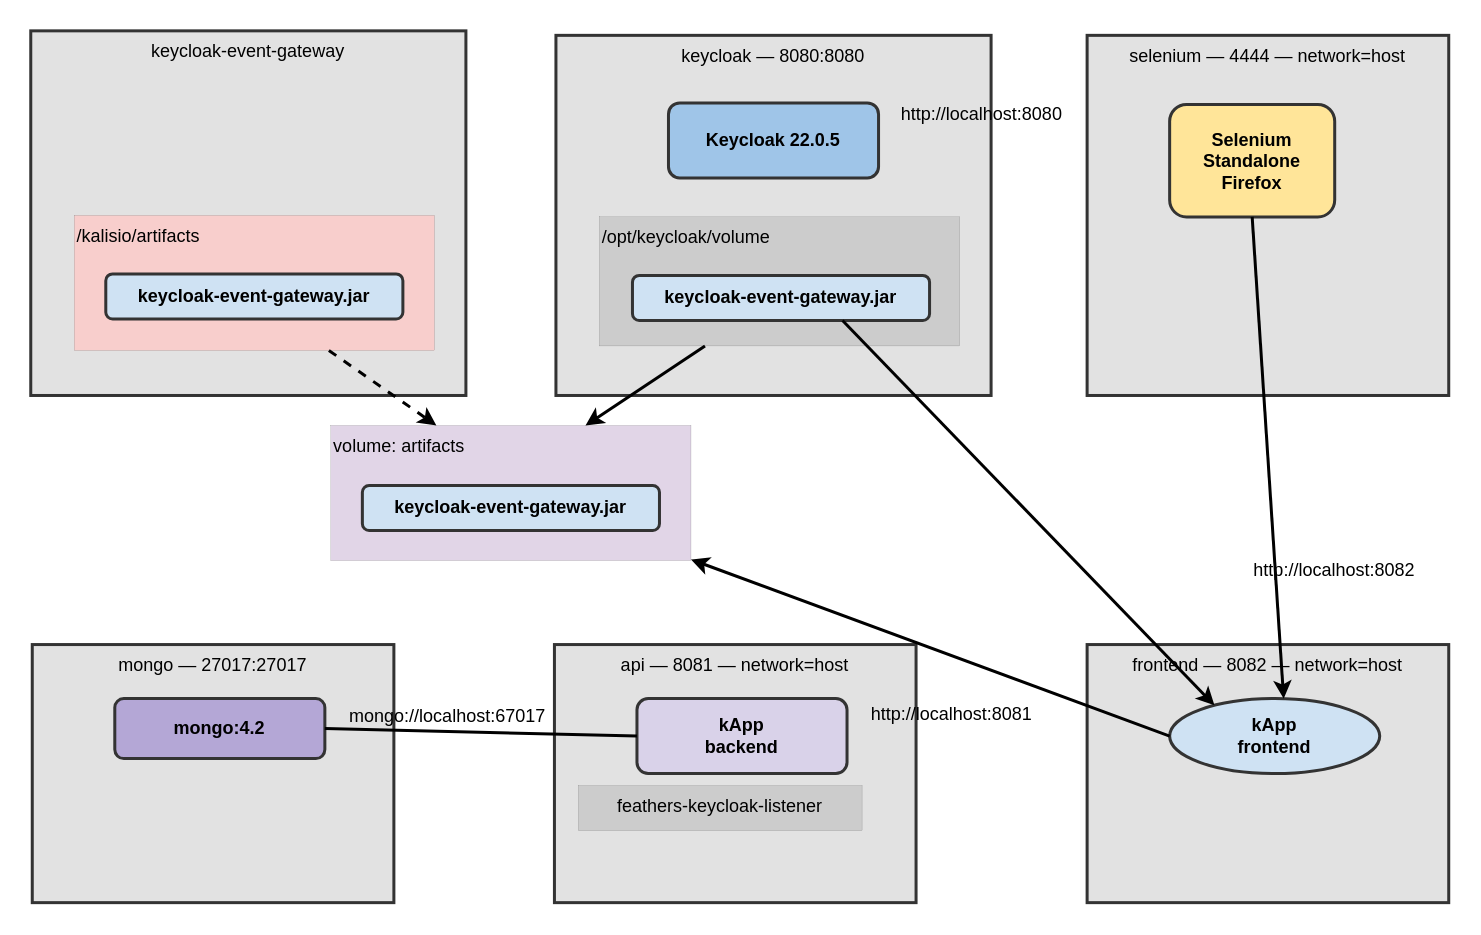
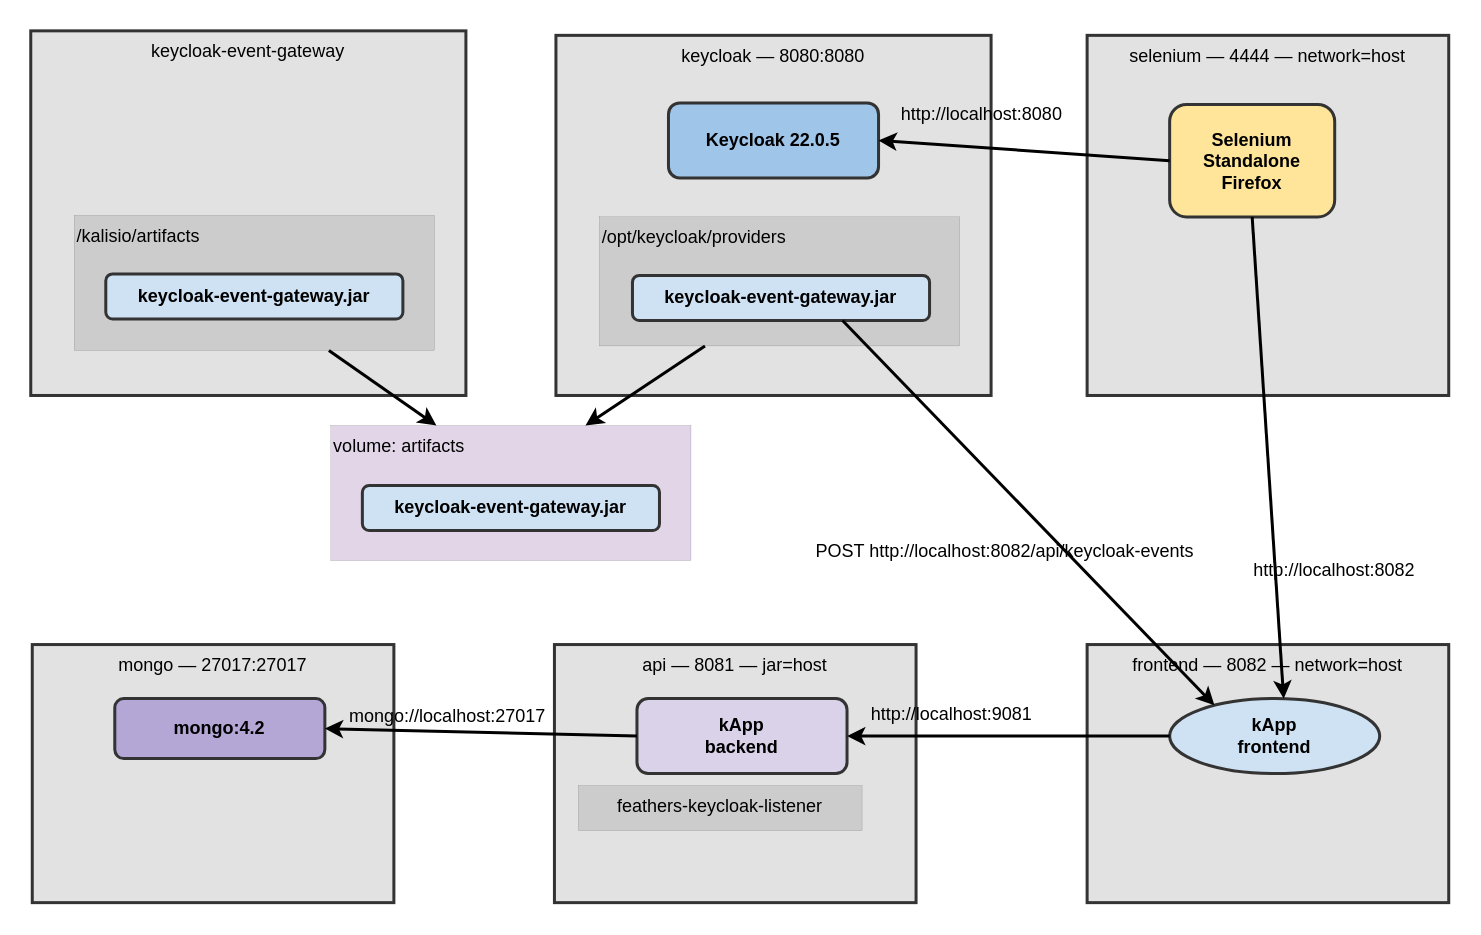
none -> (1030, 151)
(159, 237) -> (159, 237)
(698, 238) -> (713, 238)
(375, 382) -> (375, 382)
none -> (1005, 551)
(935, 649) -> (1013, 736)
(735, 666) -> (735, 666)
(952, 715) -> (952, 715)
(448, 716) -> (448, 716)
(333, 728) -> (339, 729)
